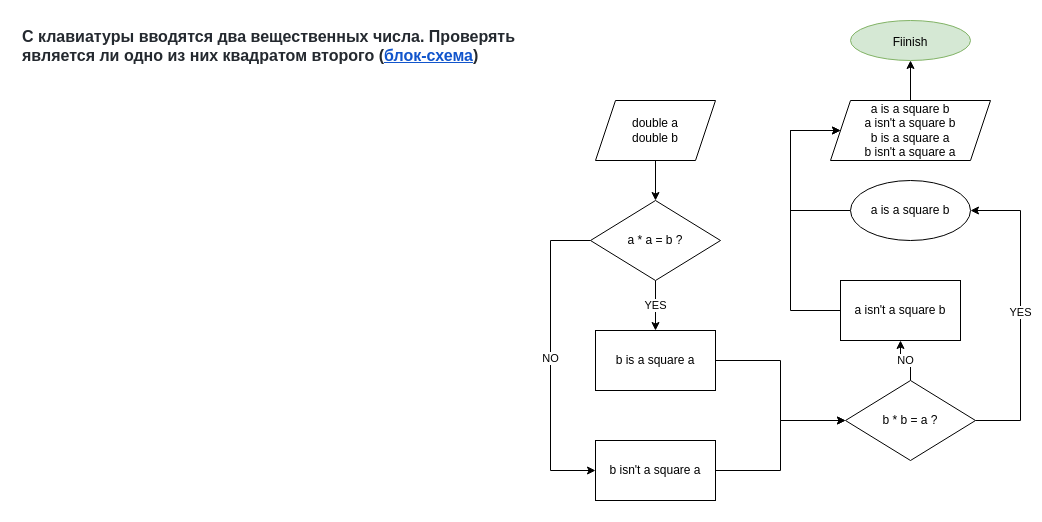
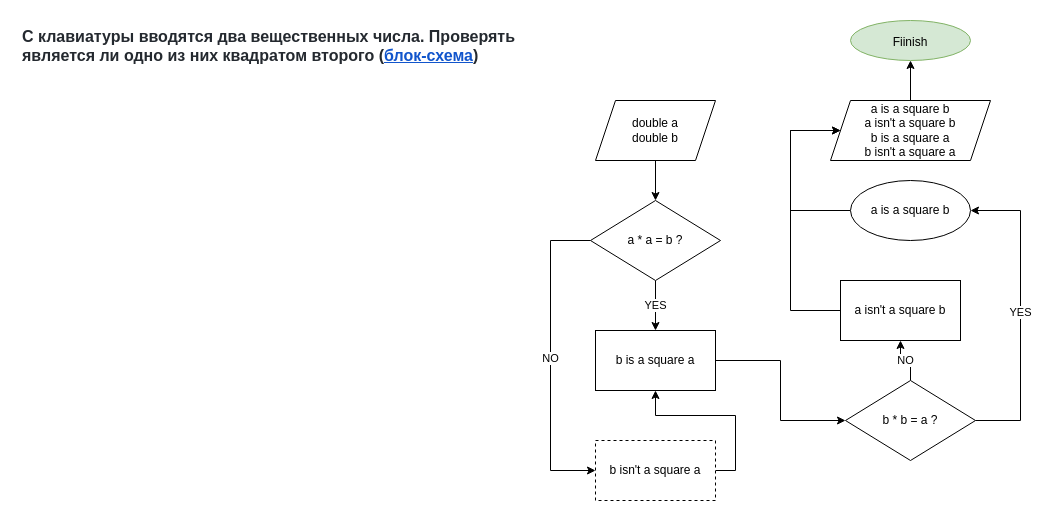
(781, 470) -> (716, 416)
(656, 471) -> (656, 471)
